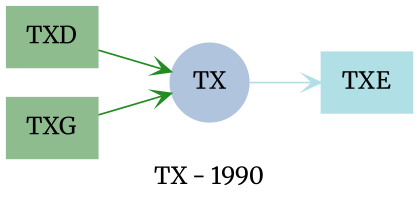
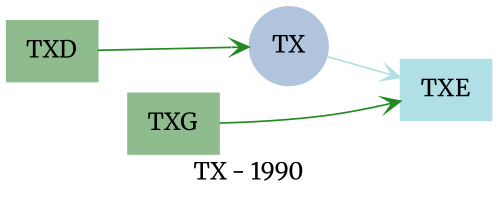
(127, 107) -> (302, 118)
